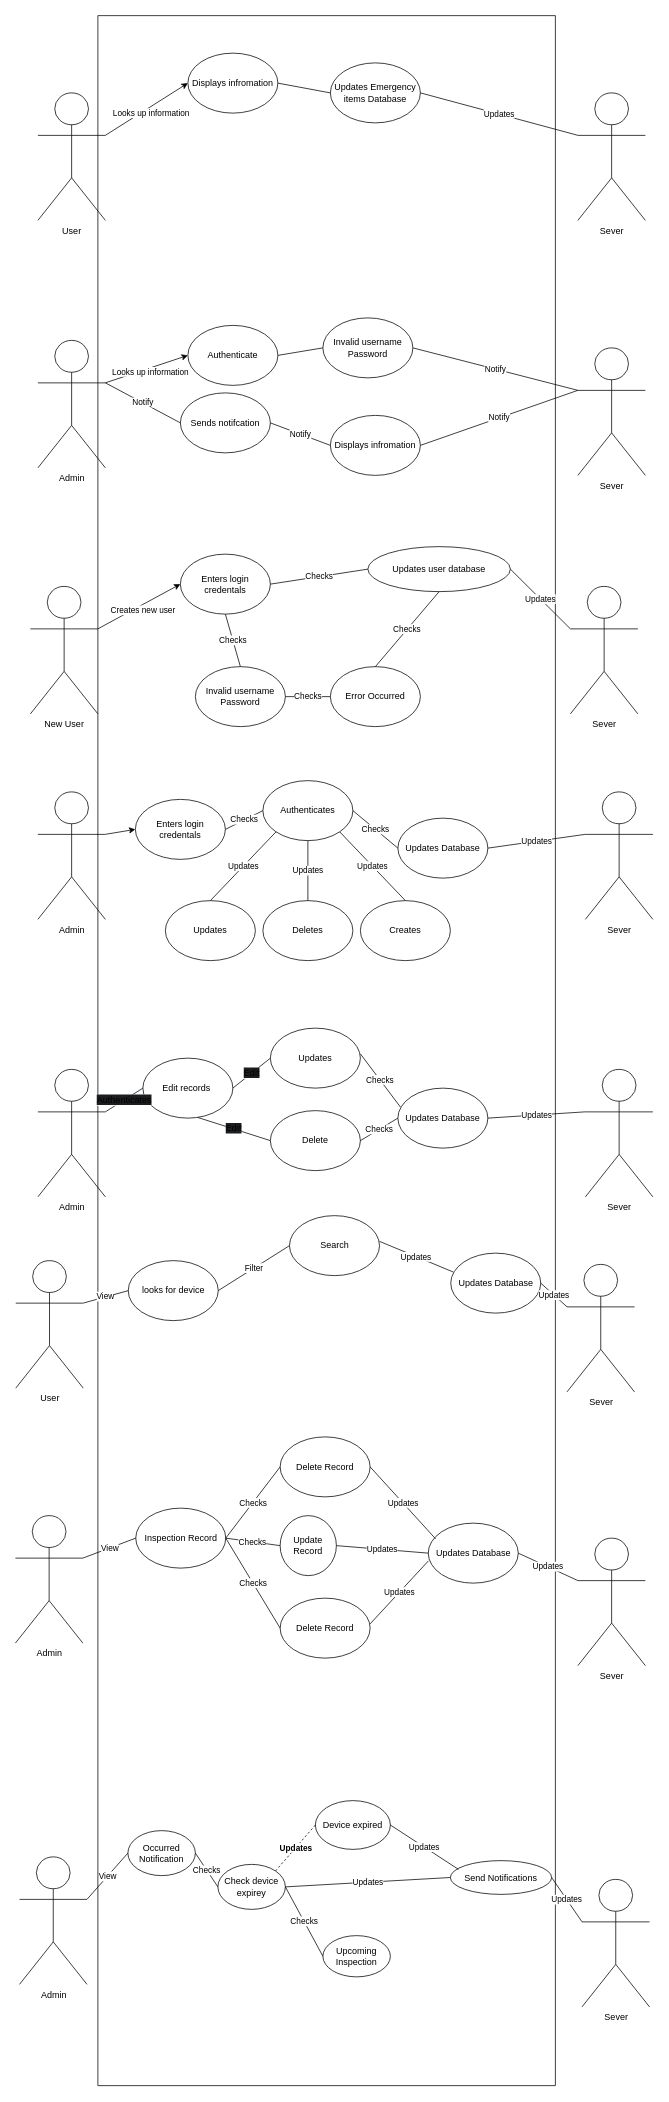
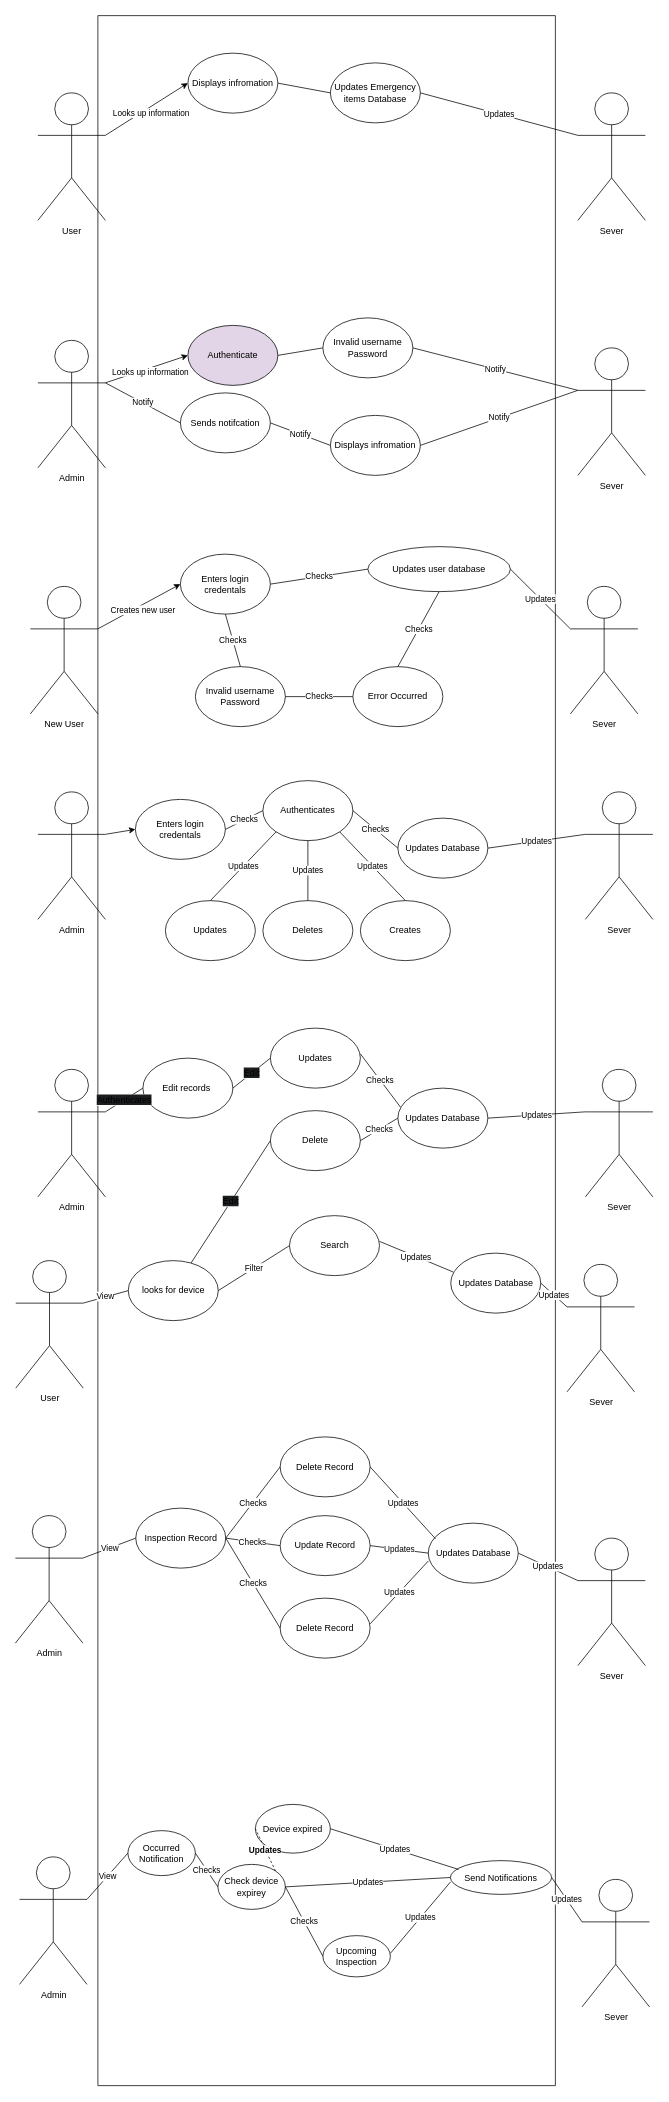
(233, 355) -> (233, 355)
(375, 696) -> (398, 696)
(234, 1129) -> (231, 1201)
(308, 1545) -> (325, 1545)
(353, 1825) -> (293, 1829)
none -> (420, 1918)
